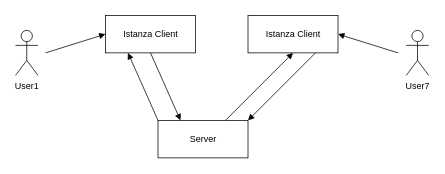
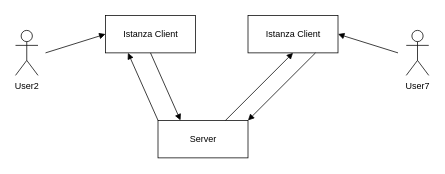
(27, 86) -> (27, 86)
